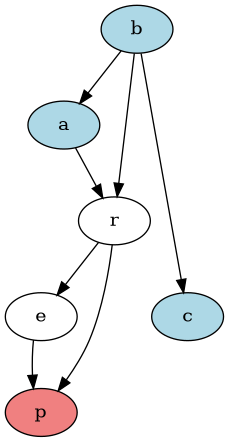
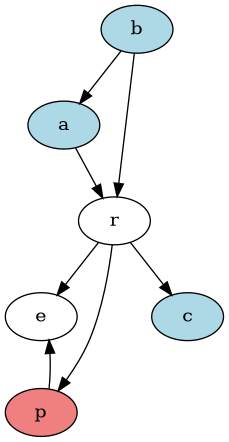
(161, 166) -> (147, 264)
(32, 358) -> (50, 371)
